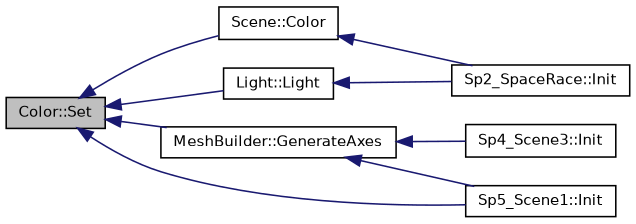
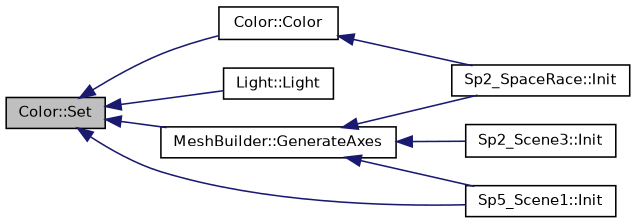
(278, 23) -> (278, 23)
(400, 82) -> (418, 109)
(541, 141) -> (541, 141)
